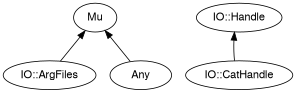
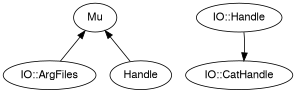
(234, 51) -> (245, 43)
(141, 75) -> (141, 75)
